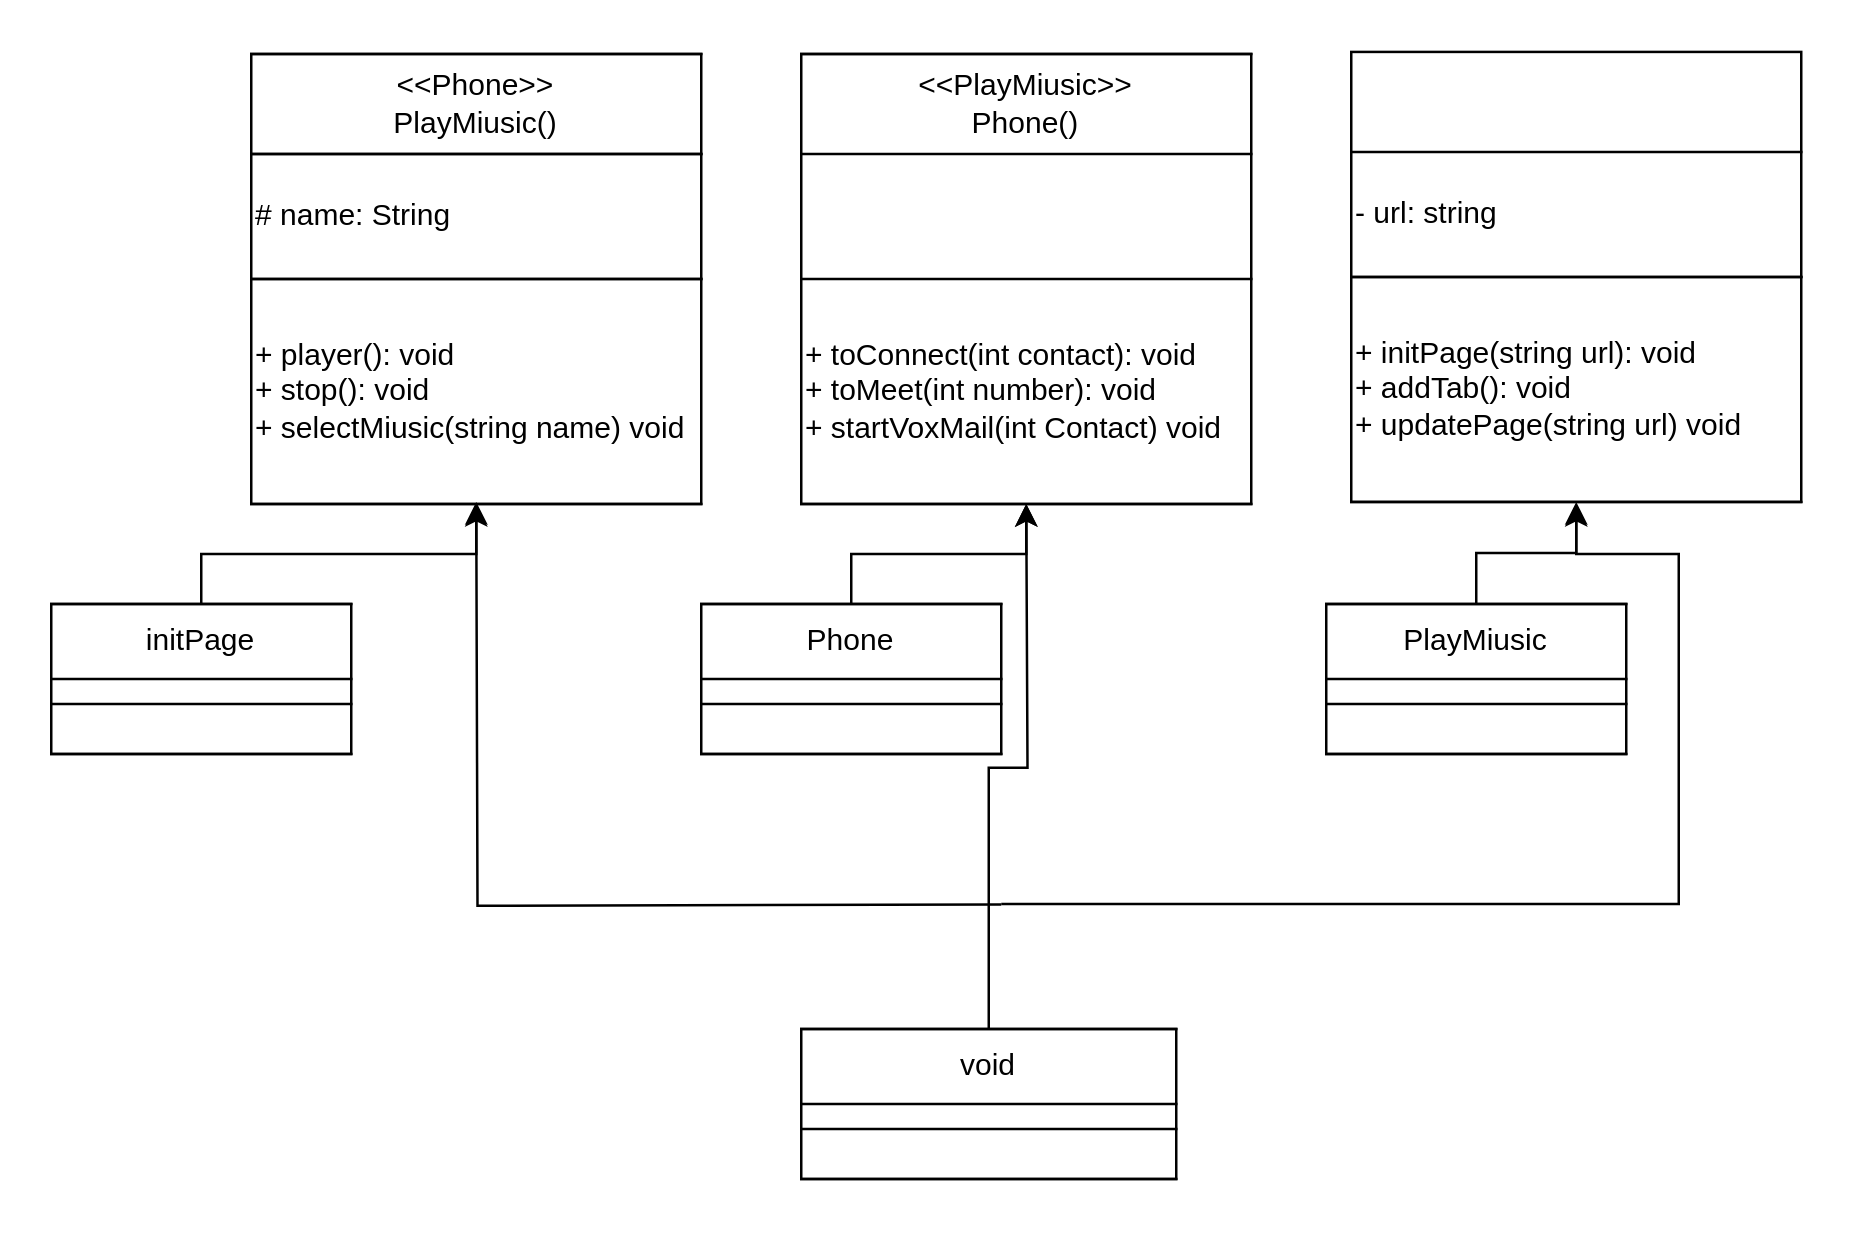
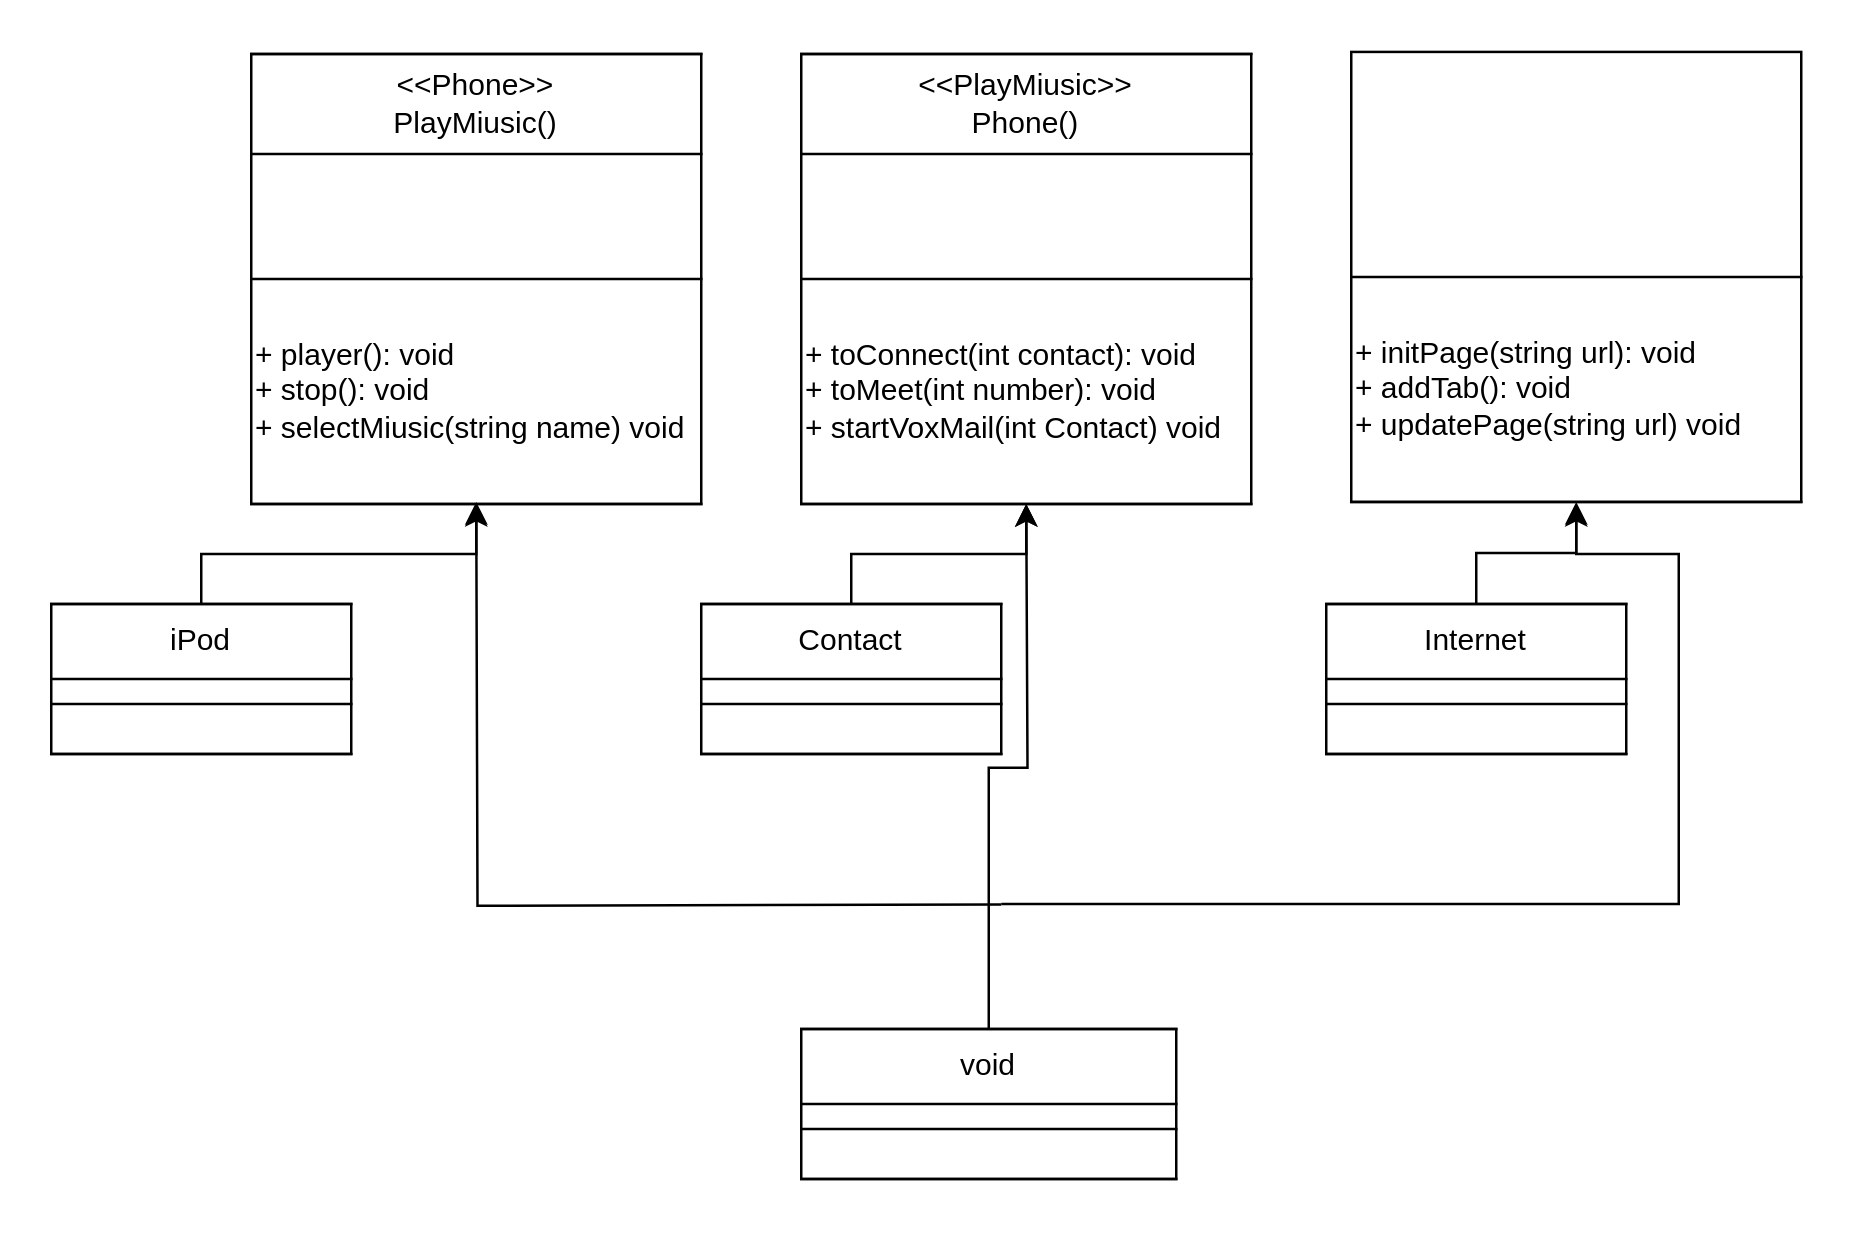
(1576, 214) -> none
(476, 216) -> none
(201, 641) -> (201, 641)
(851, 641) -> (851, 641)
(1476, 641) -> (1476, 641)
